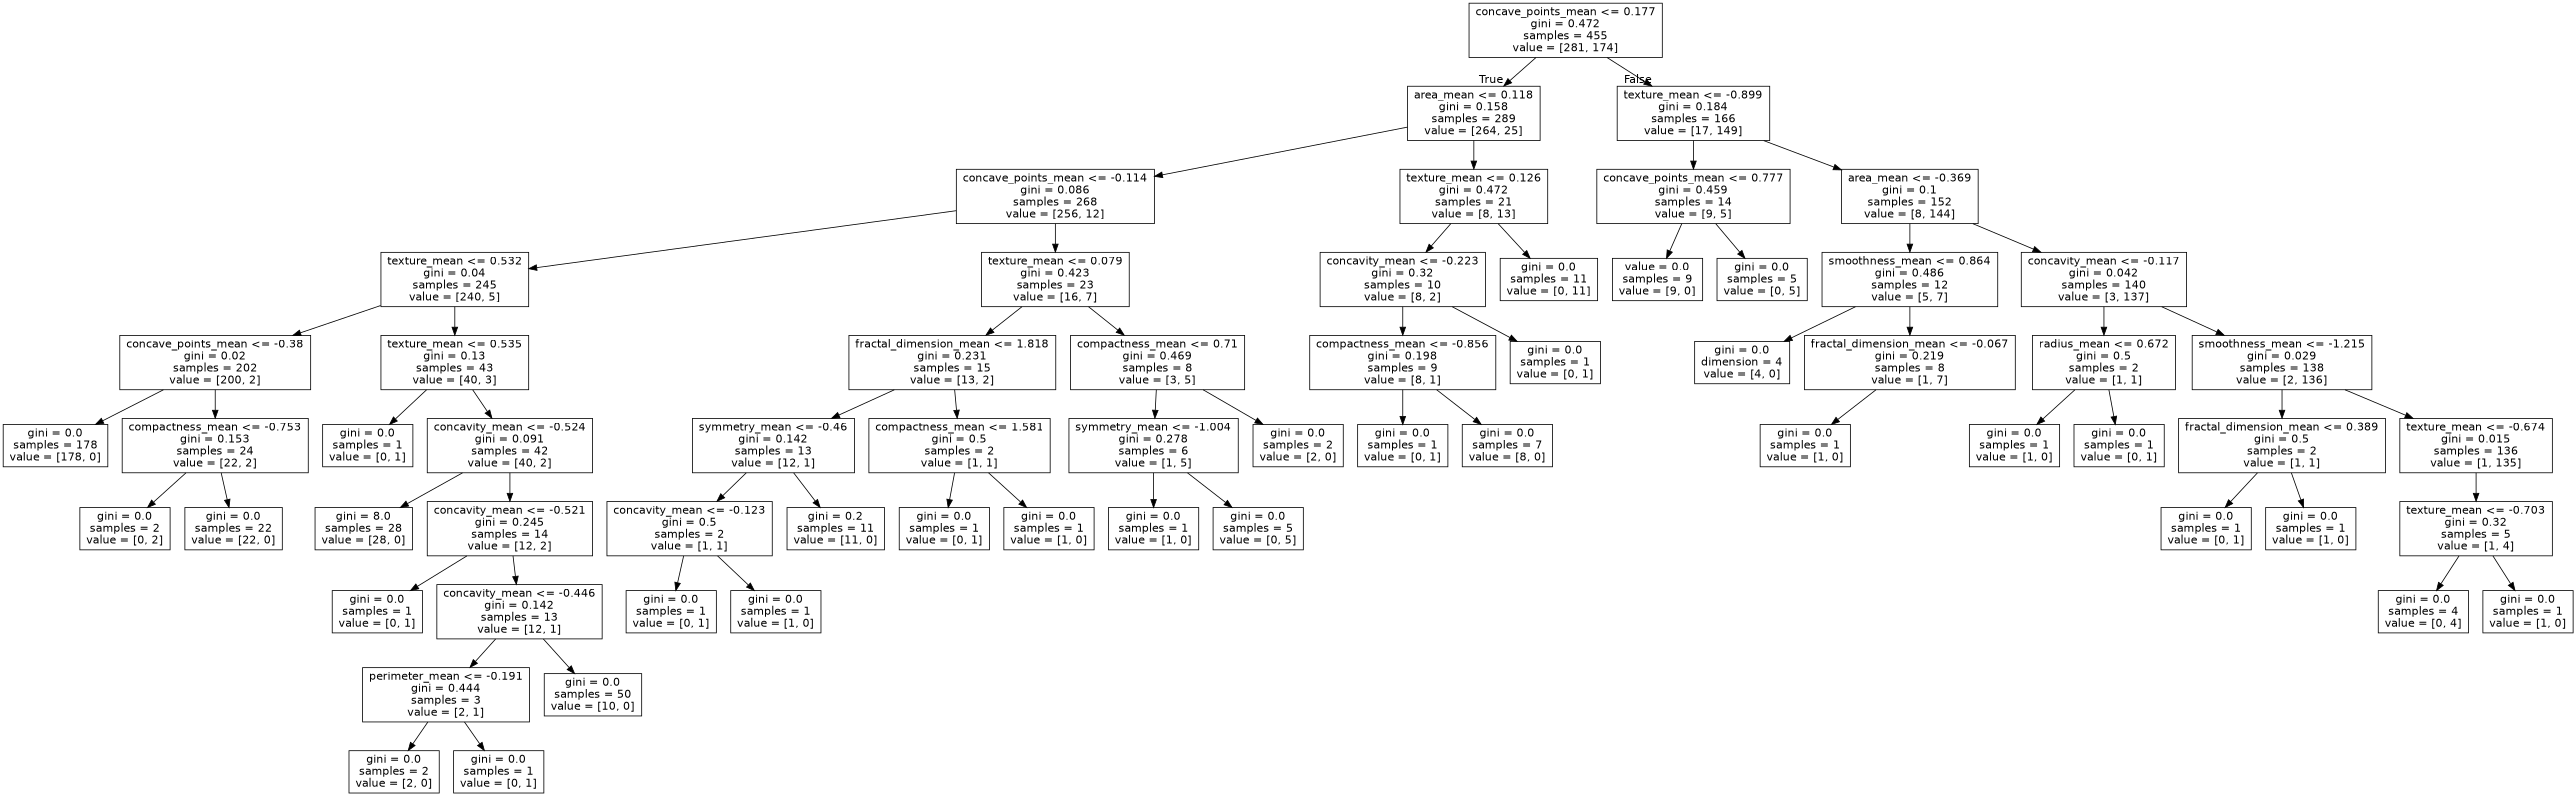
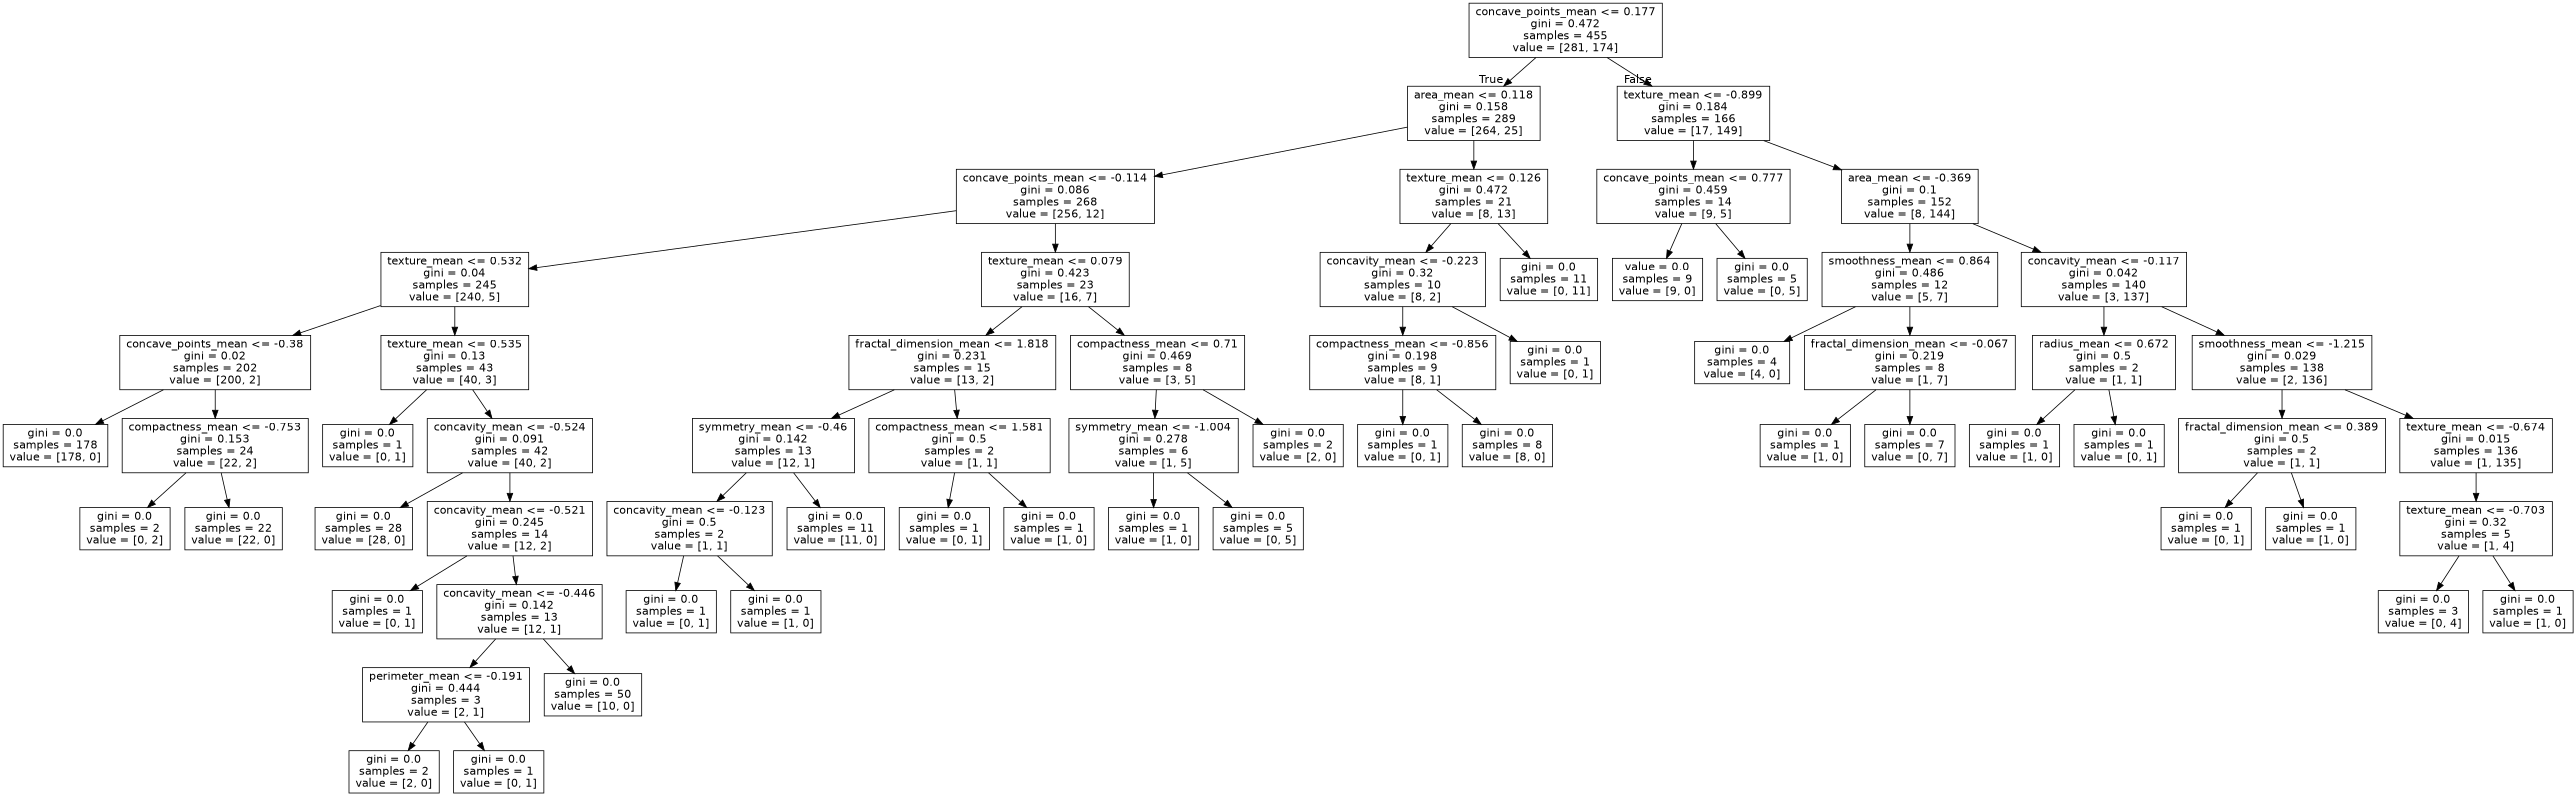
(1742, 363) -> (1742, 363)
(1507, 446) -> (1507, 446)
none -> (1910, 446)
(364, 529) -> (364, 529)
(836, 529) -> (836, 529)
(2423, 612) -> (2423, 612)
